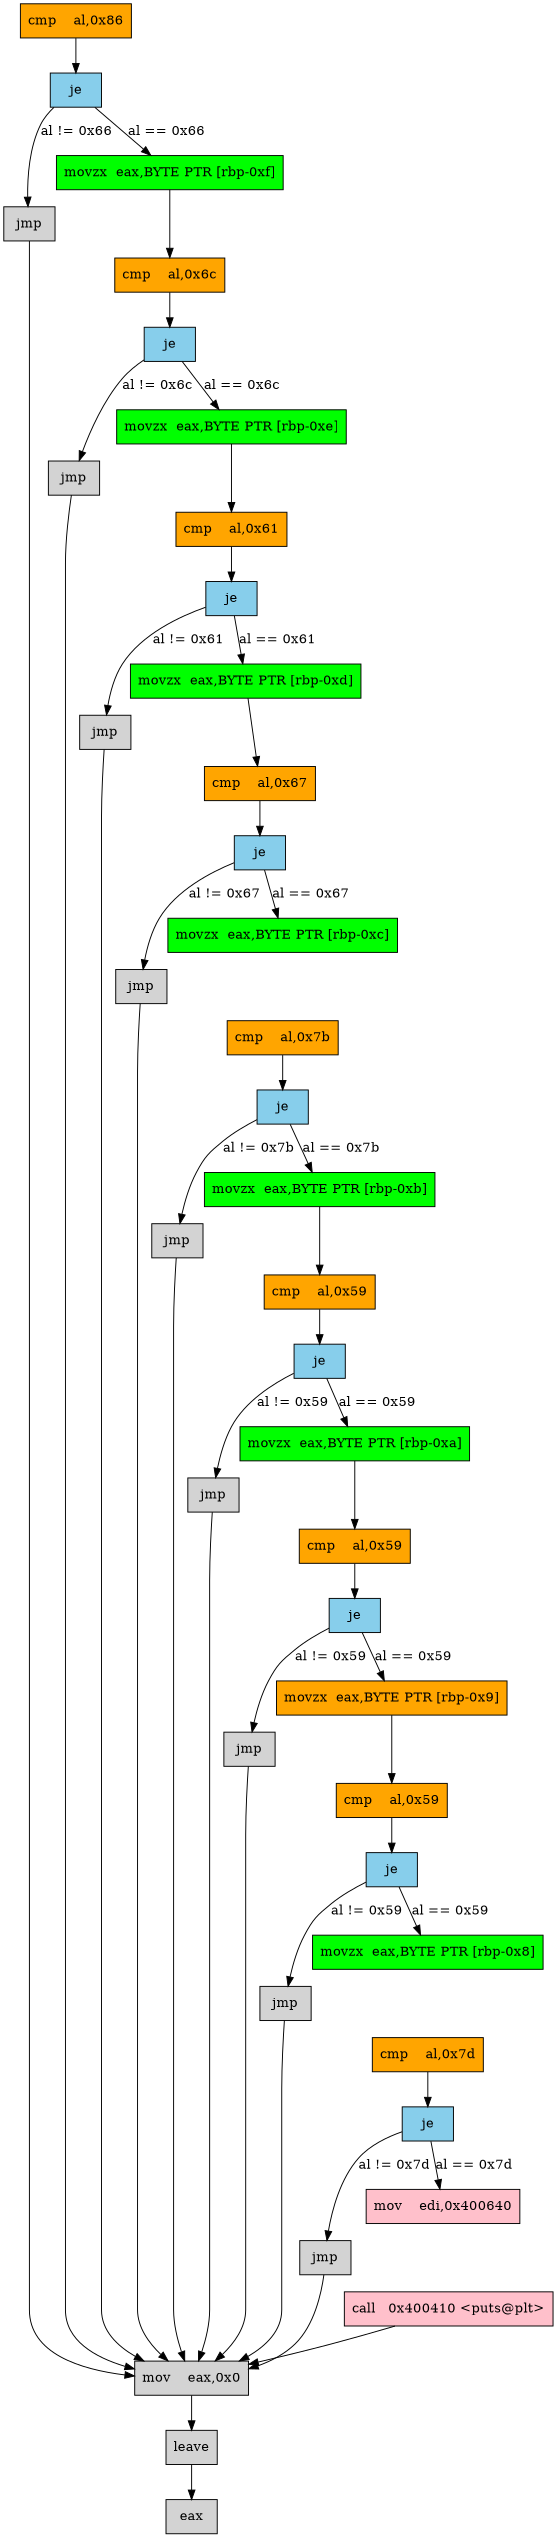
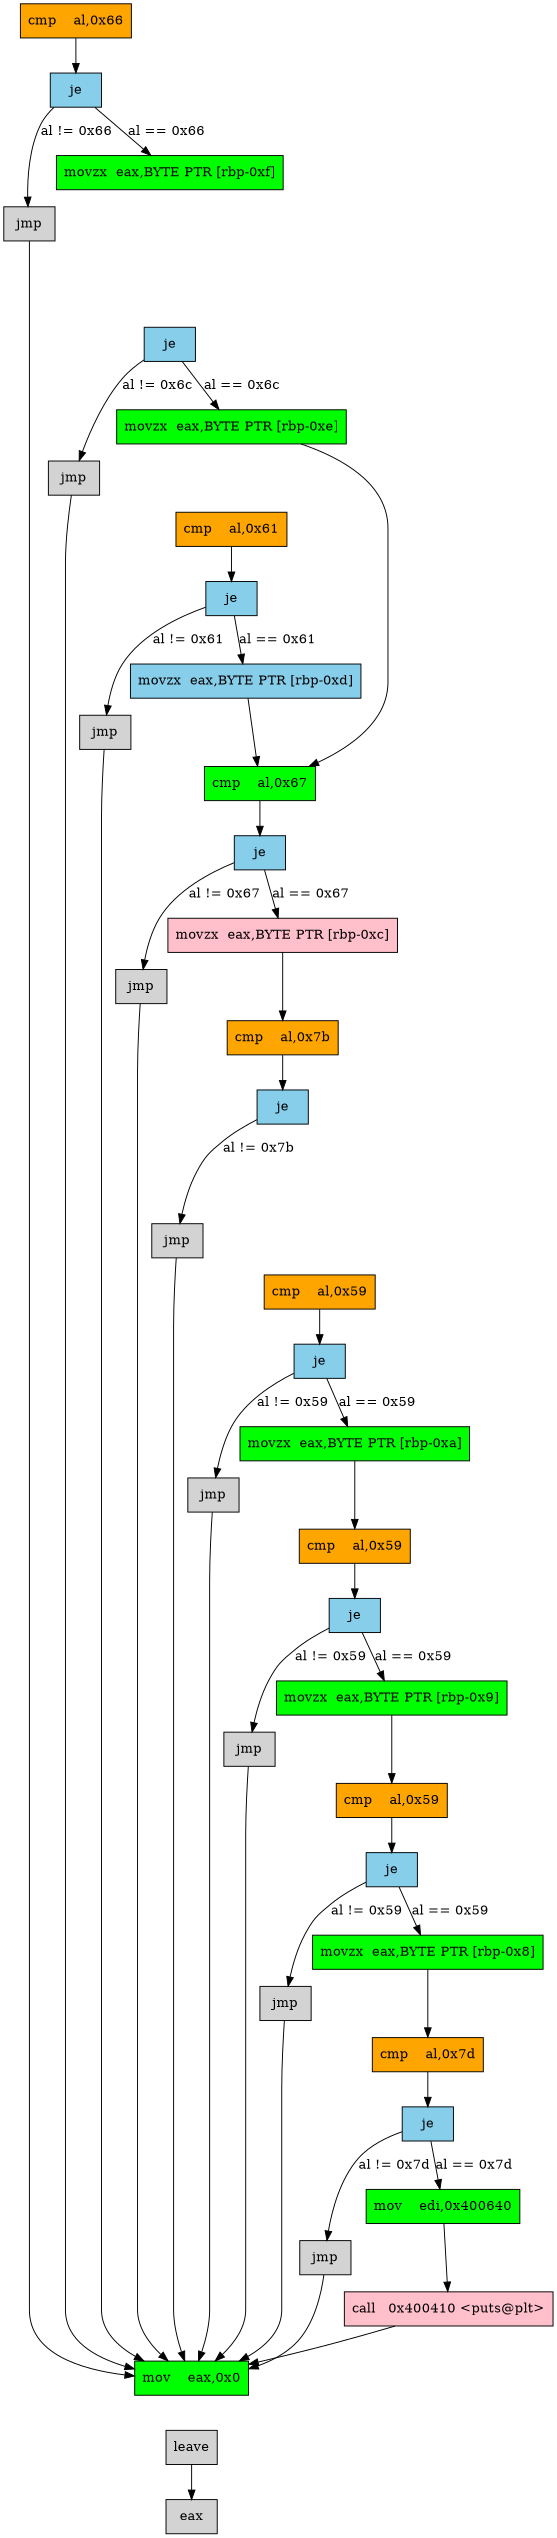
(76, 21) -> (76, 21)
(170, 275) -> none
(231, 473) -> (388, 597)
(246, 681) -> (246, 681)
(260, 784) -> (260, 784)
(283, 935) -> (283, 935)
none -> (283, 982)
(320, 1190) -> none
(392, 1698) -> (392, 1698)
none -> (428, 1999)
(443, 2206) -> (443, 2206)
none -> (446, 2253)
(192, 2378) -> (192, 2378)
(192, 2408) -> none
